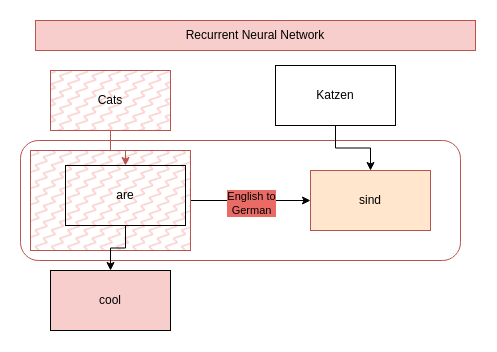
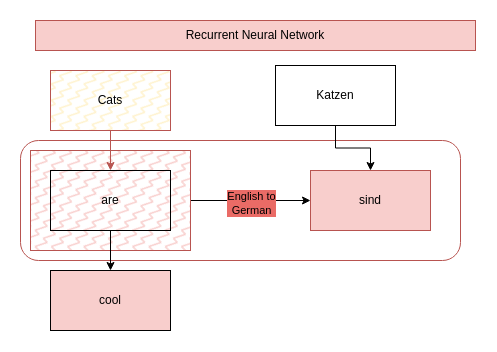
(111, 101) -> (111, 101)
(126, 196) -> (111, 201)
(371, 201) -> (371, 201)
